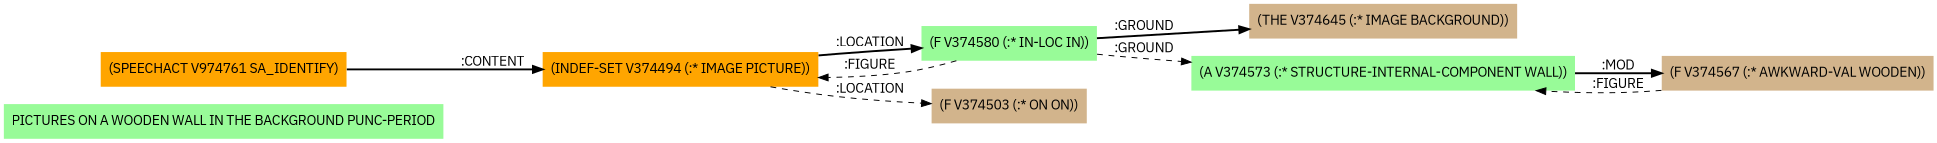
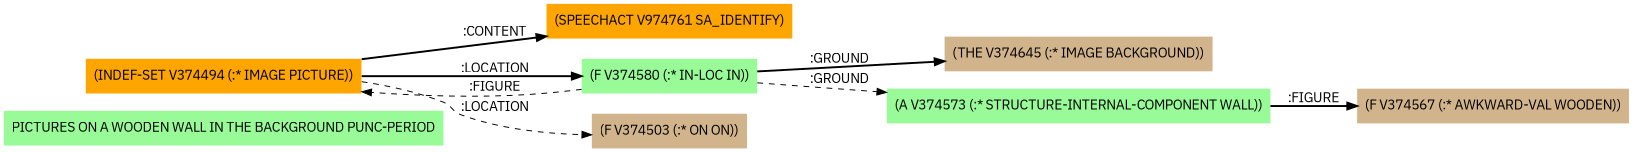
(1618, 66) -> (1314, 99)
(440, 69) -> (449, 48)
(1604, 93) -> none
